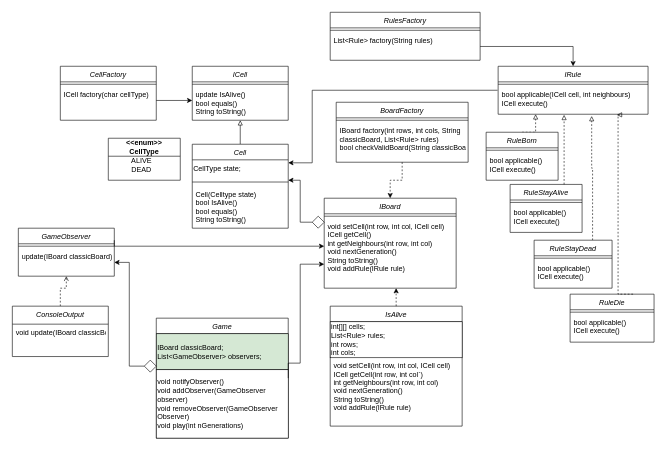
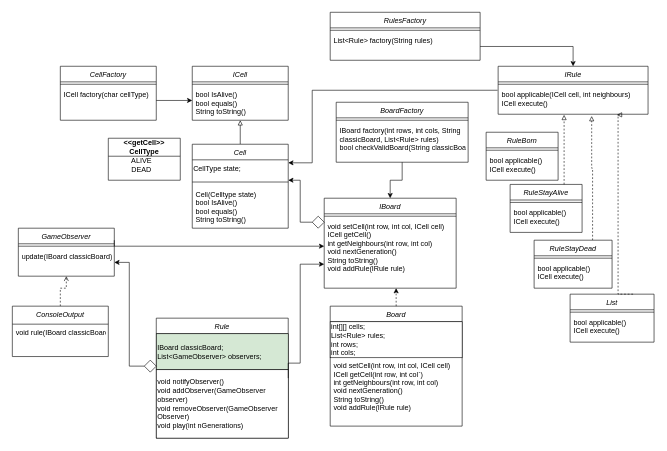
(225, 95) -> (220, 95)
(536, 127) -> none
(144, 147) -> (144, 147)
(397, 180) -> (397, 180)
(612, 302) -> (612, 302)
(396, 314) -> (396, 314)
(222, 326) -> (222, 326)
(75, 332) -> (70, 332)
